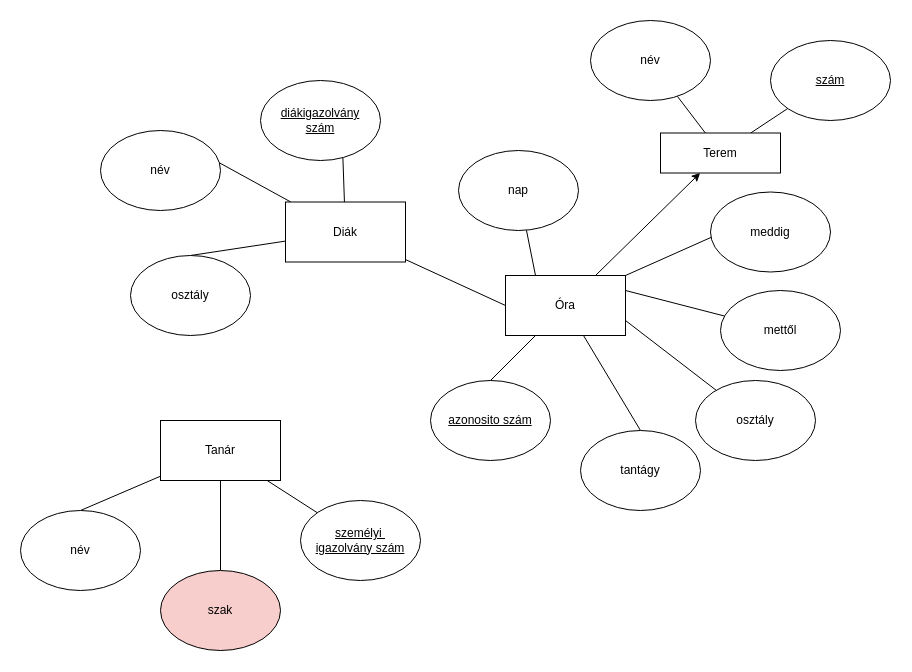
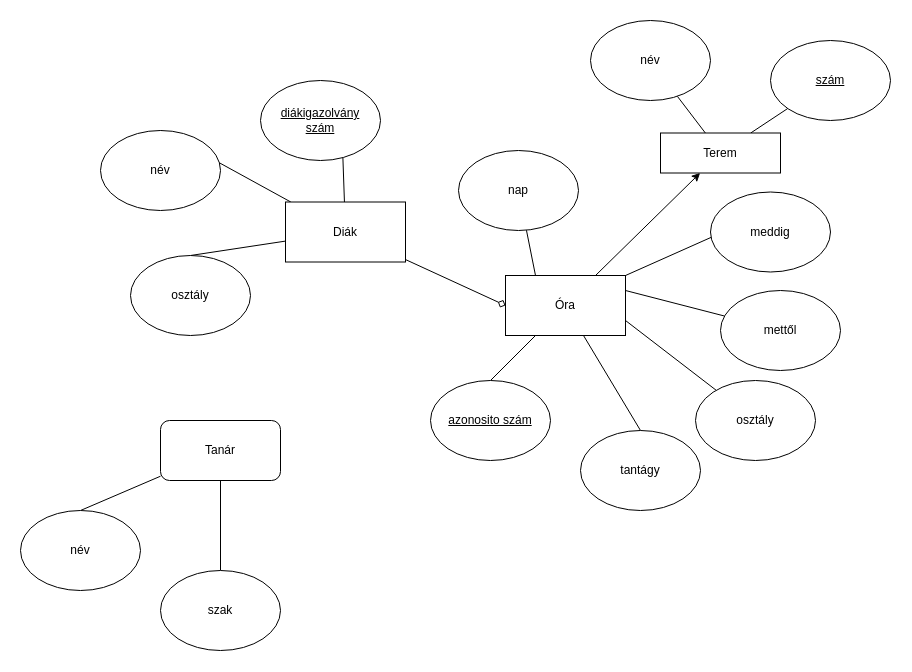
(500, 303) -> (497, 301)
(221, 451) -> (221, 451)
(292, 496) -> none
(361, 541) -> none
(221, 611) -> (221, 611)
